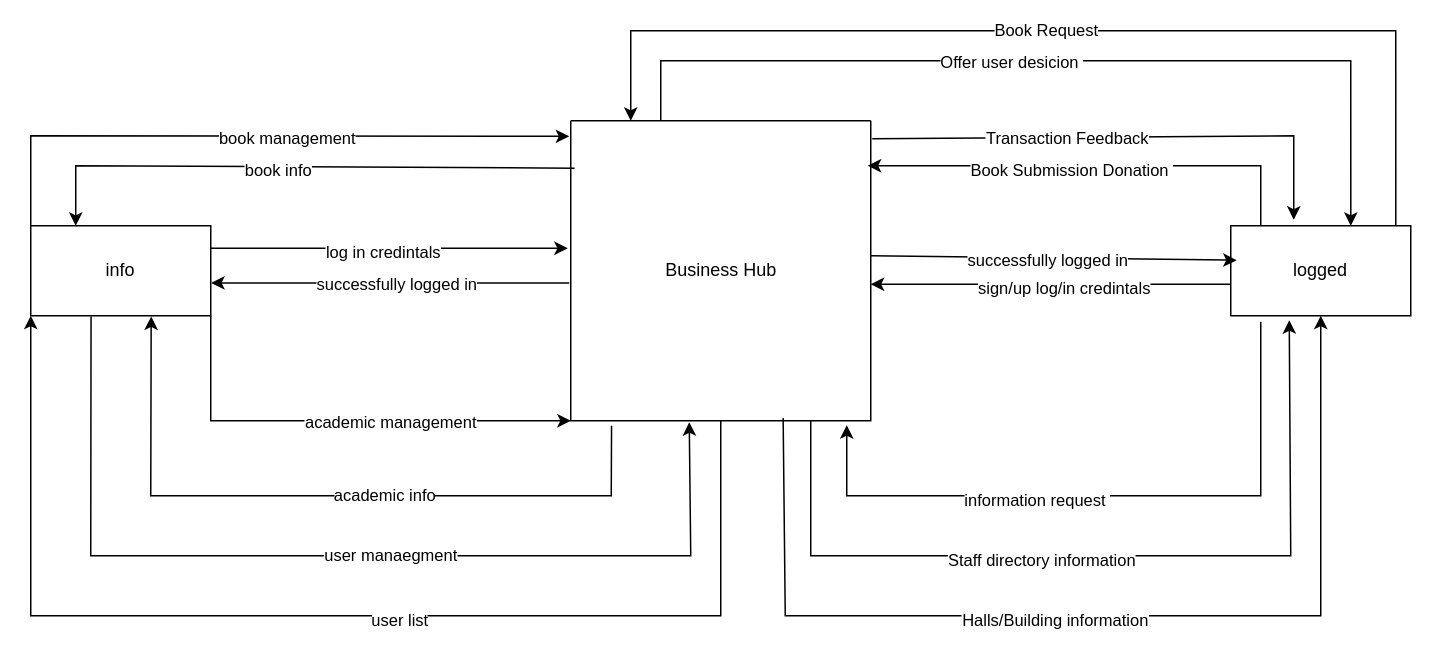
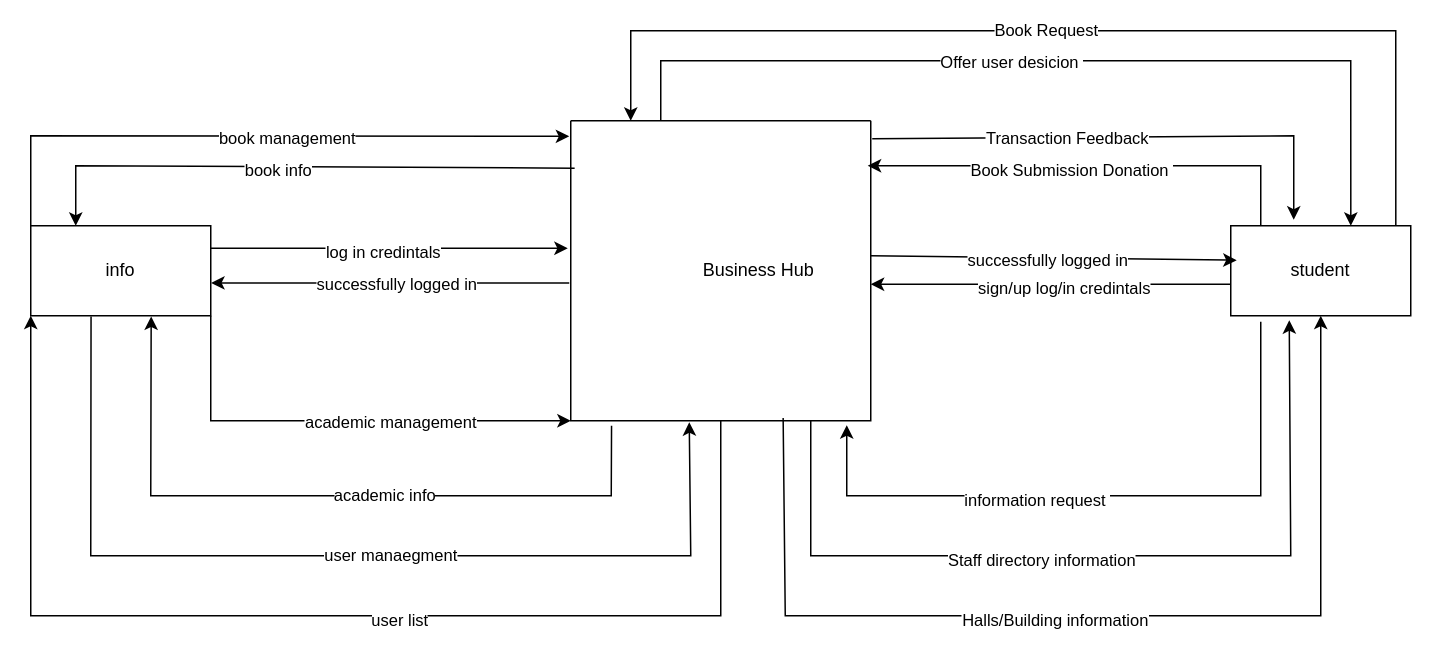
(721, 271) -> (758, 271)
(1321, 271) -> (1321, 271)
